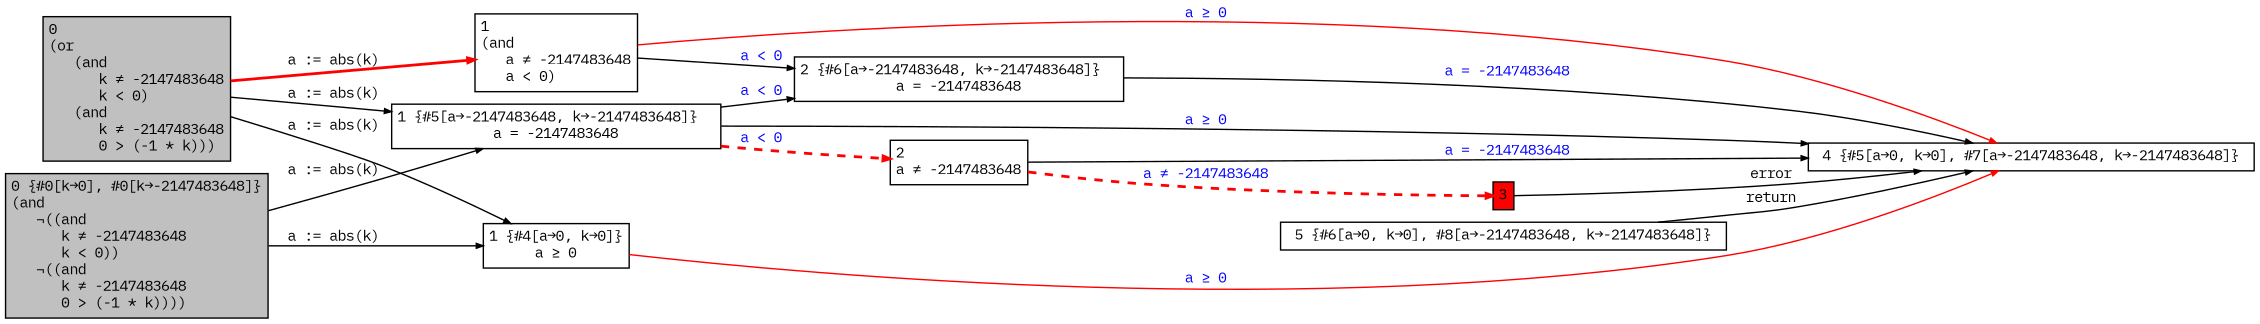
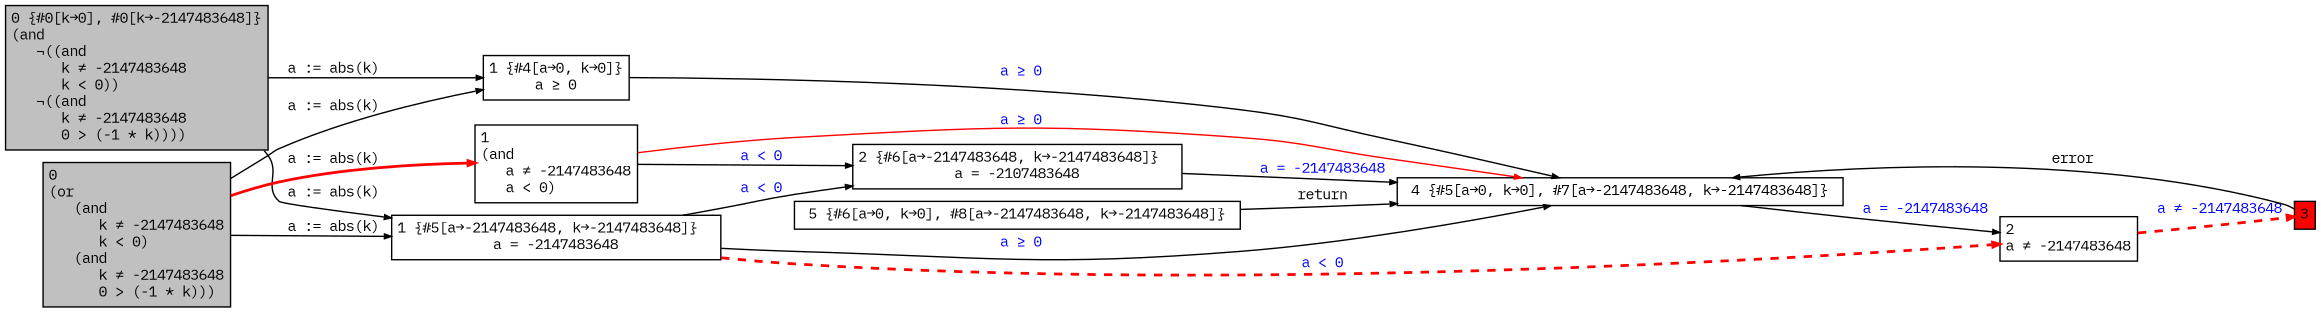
(959, 79) -> (1017, 167)
(1414, 160) -> (1867, 219)
(1317, 288) -> (1094, 95)
